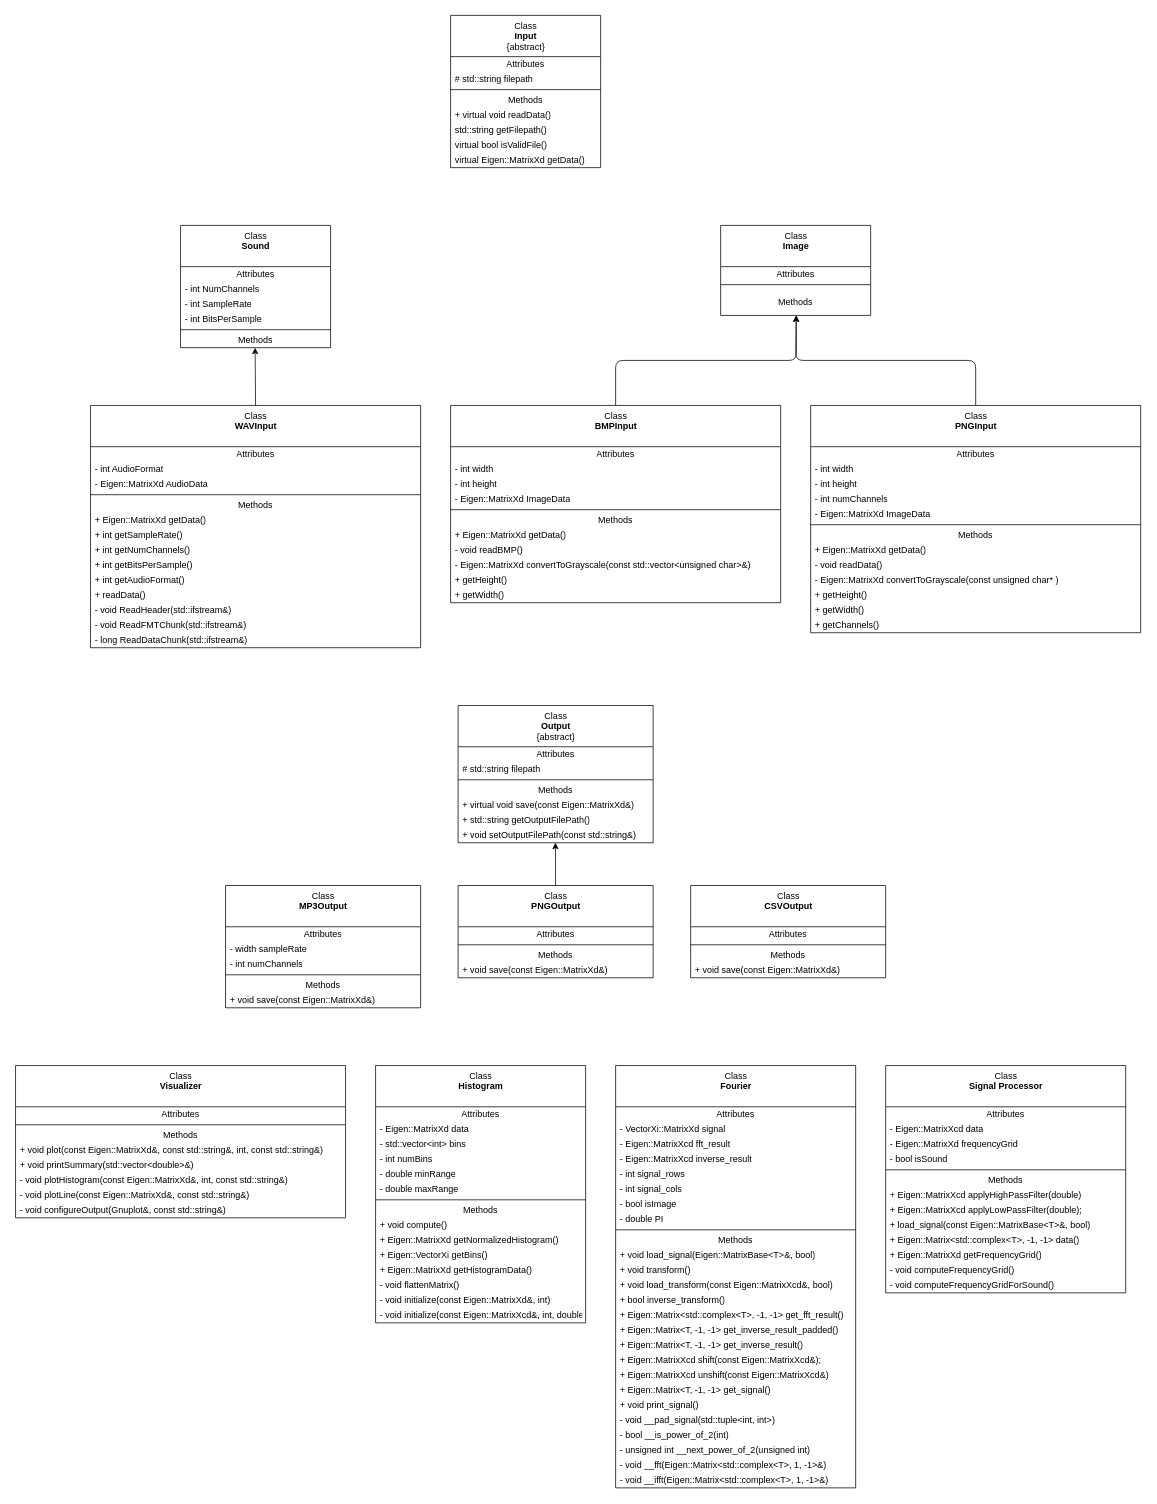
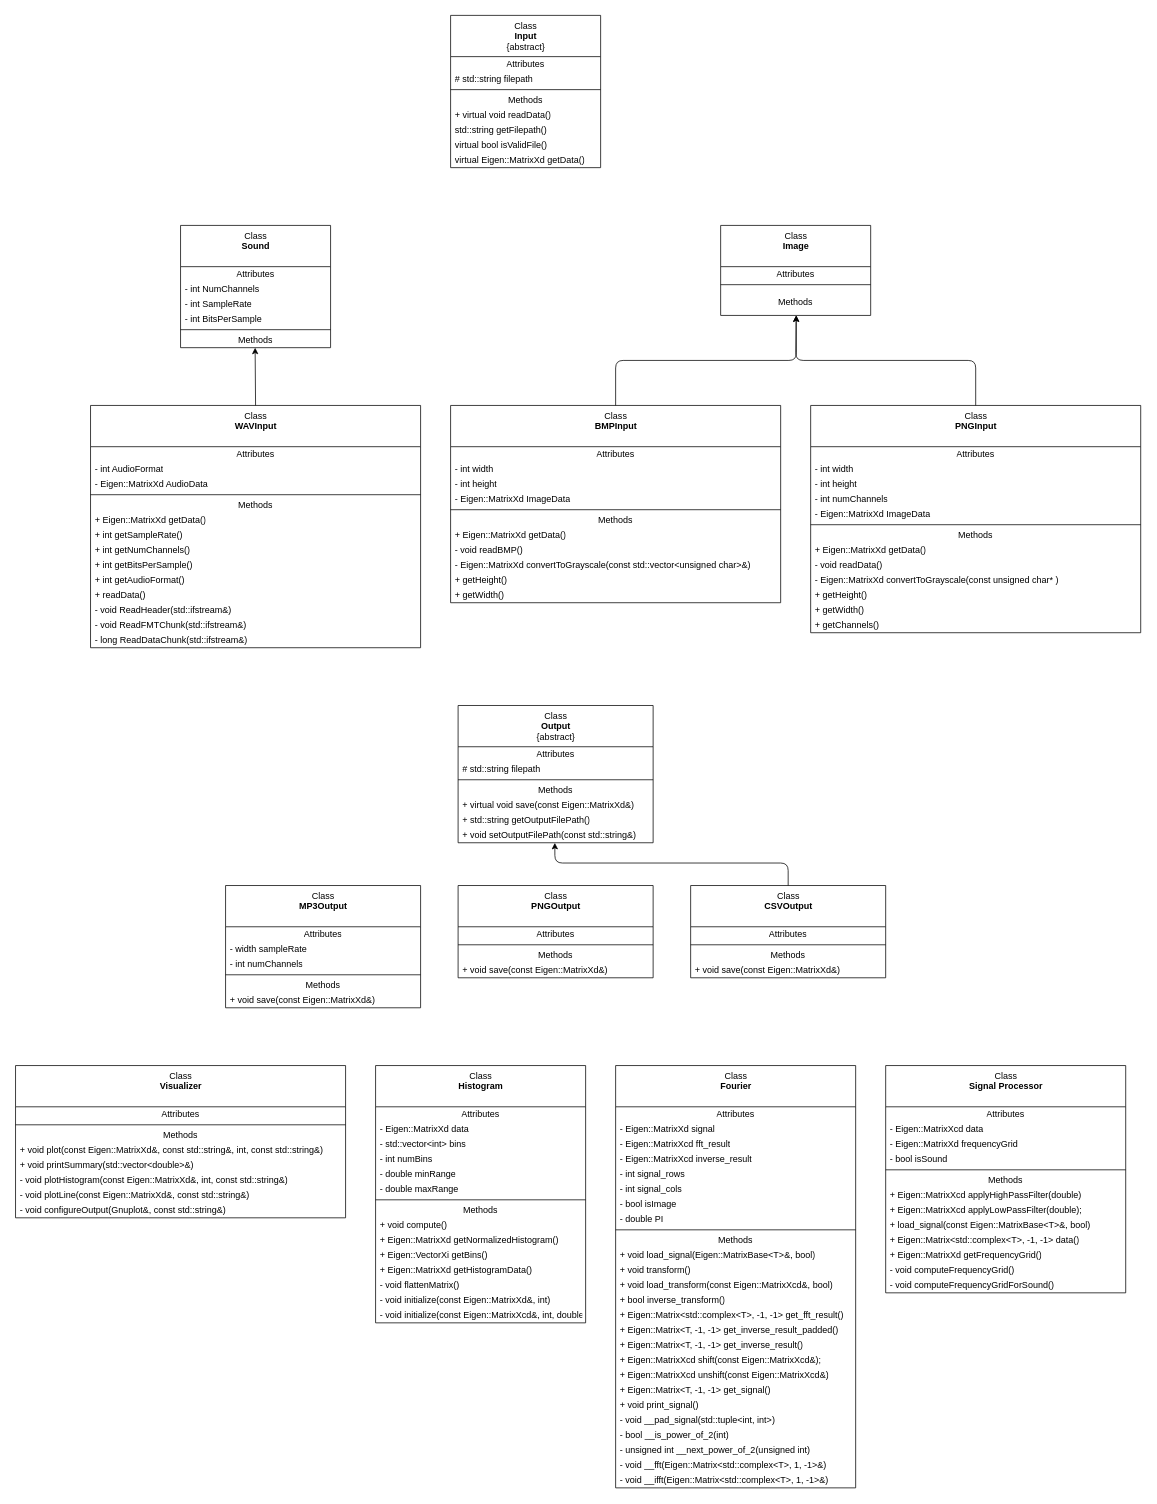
none -> (681, 863)
(555, 873) -> none
(679, 1129) -> (671, 1129)
